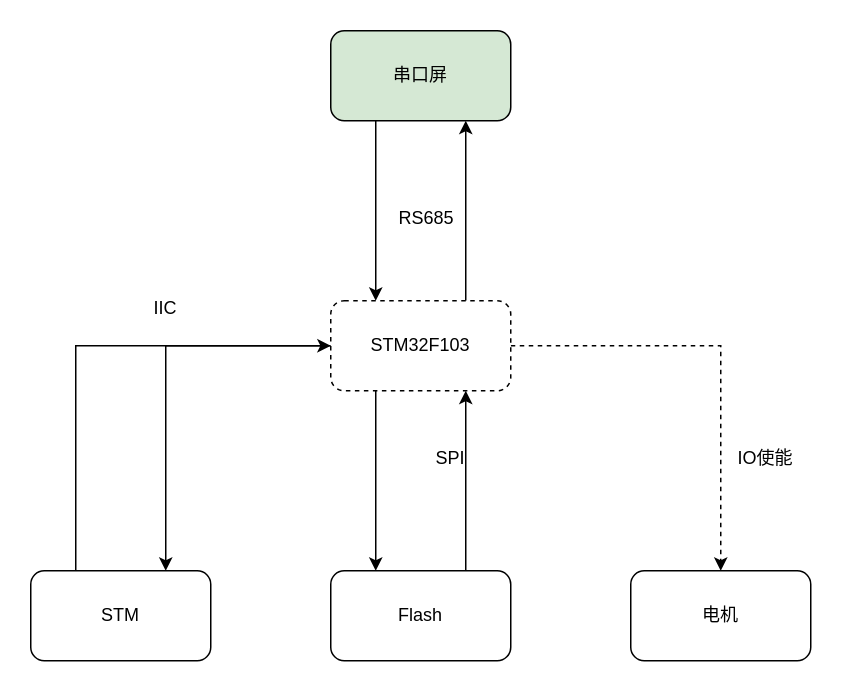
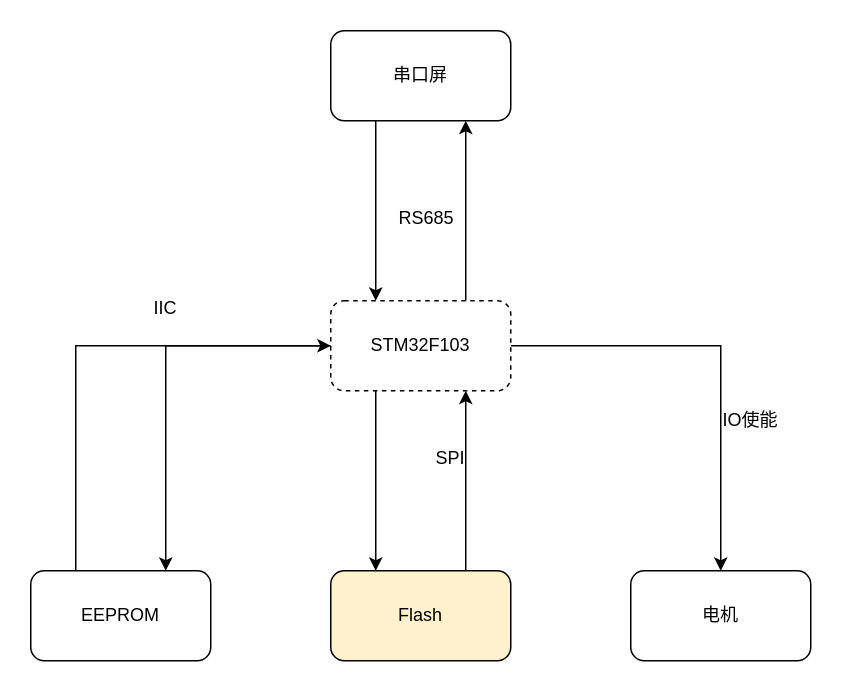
(421, 76) -> (421, 76)
(721, 349) -> (721, 349)
(766, 458) -> (751, 421)
(121, 616) -> (121, 616)
(421, 616) -> (421, 616)
